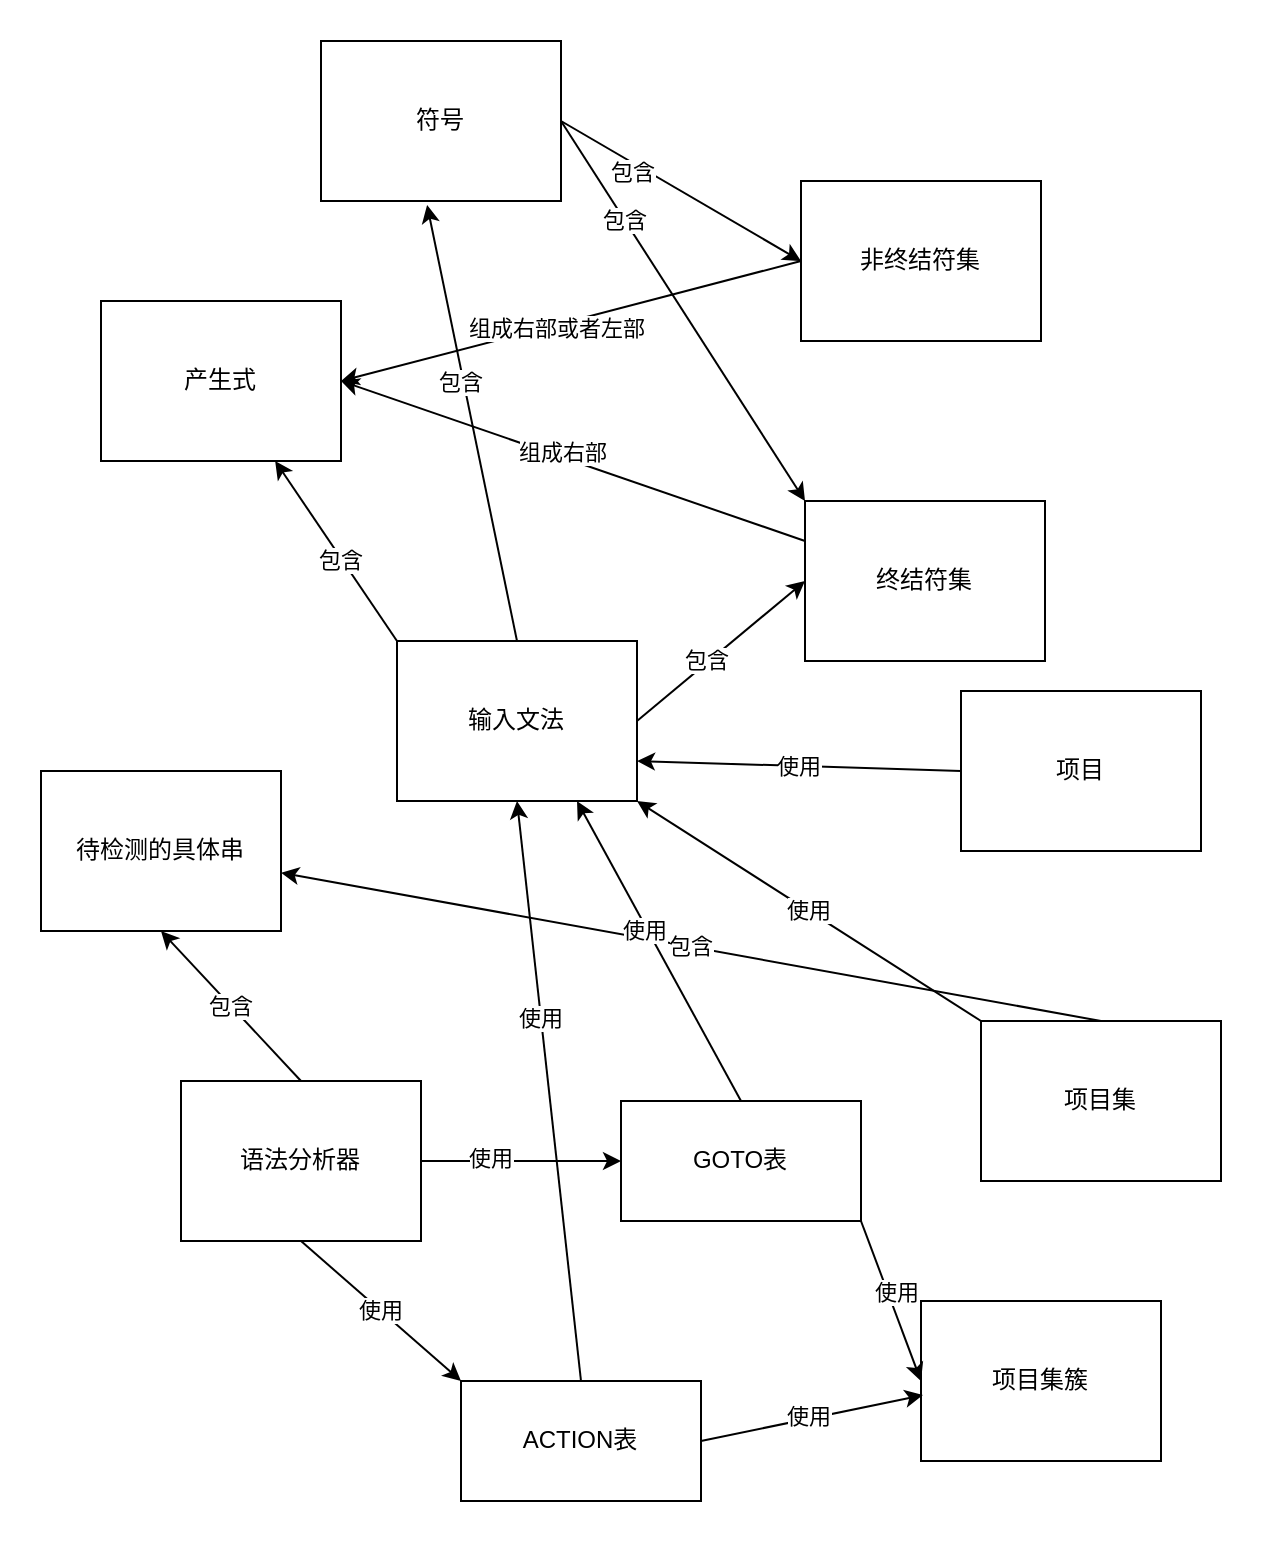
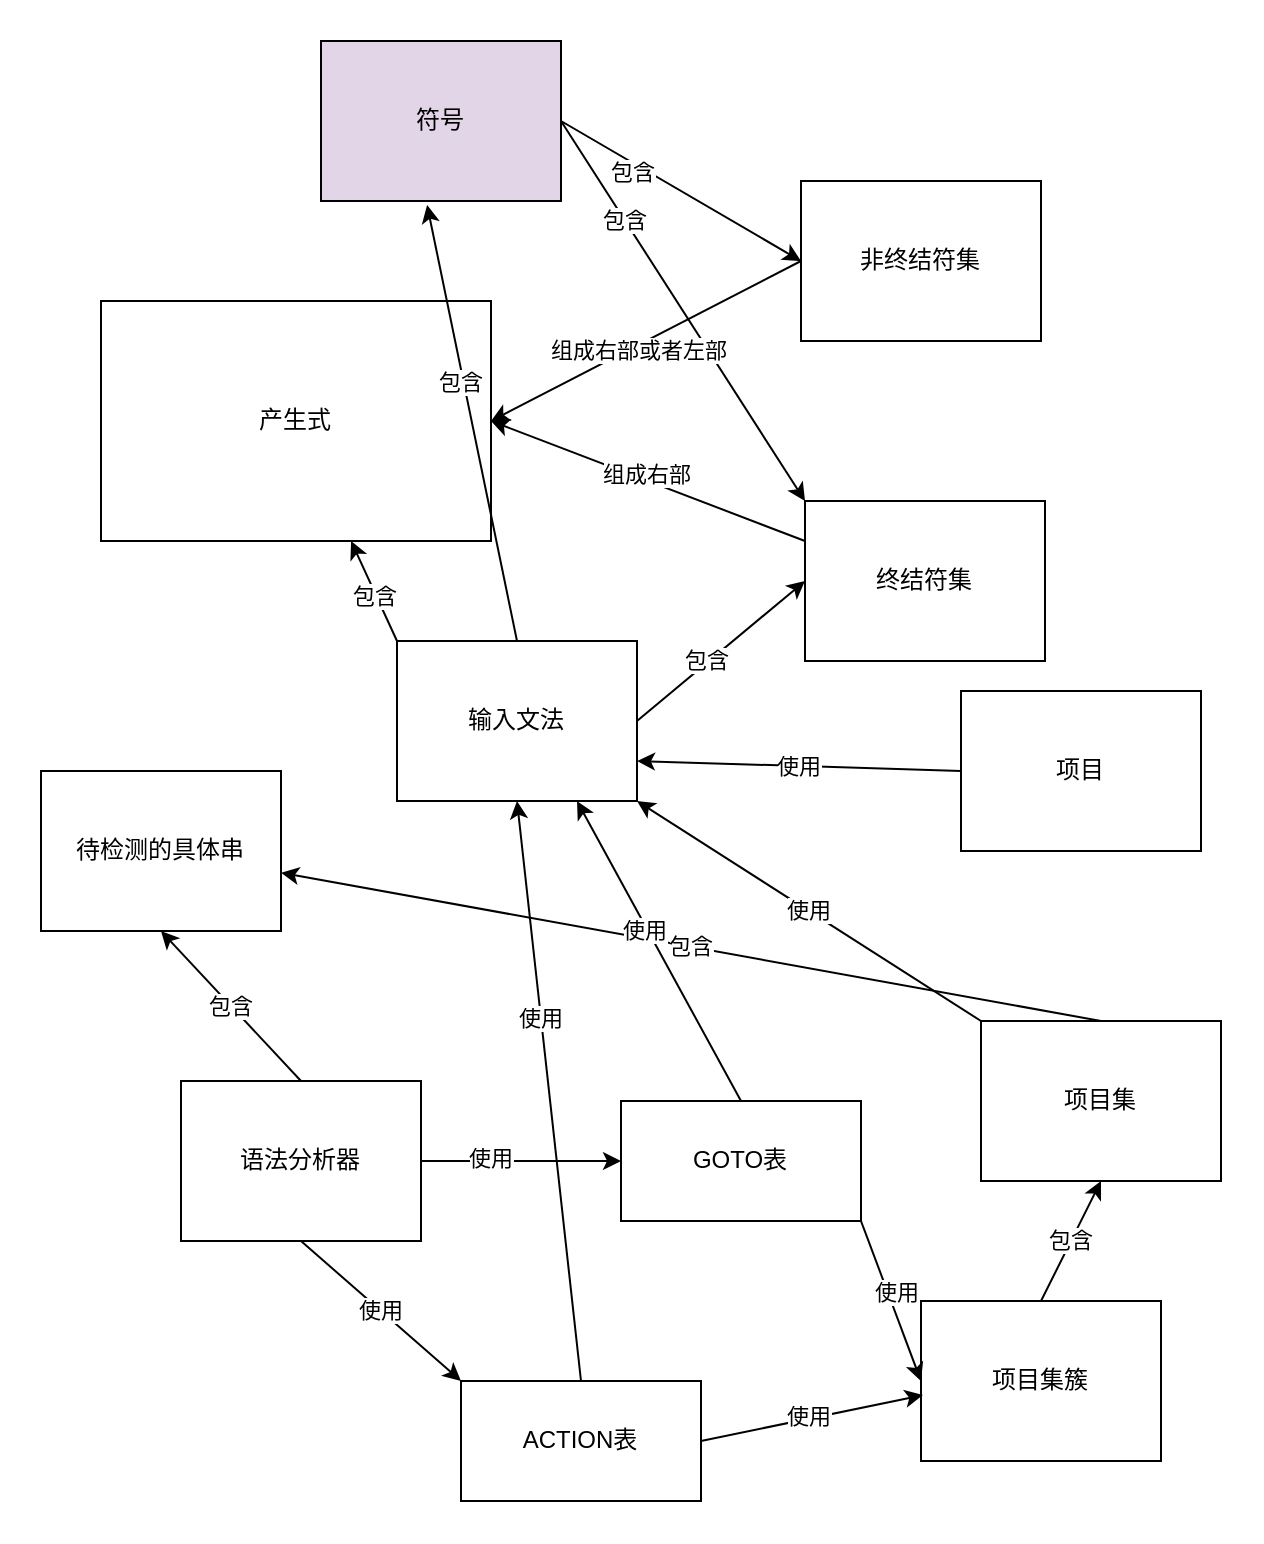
(441, 121) -> (441, 121)
(221, 381) -> (296, 421)
none -> (1068, 1247)
